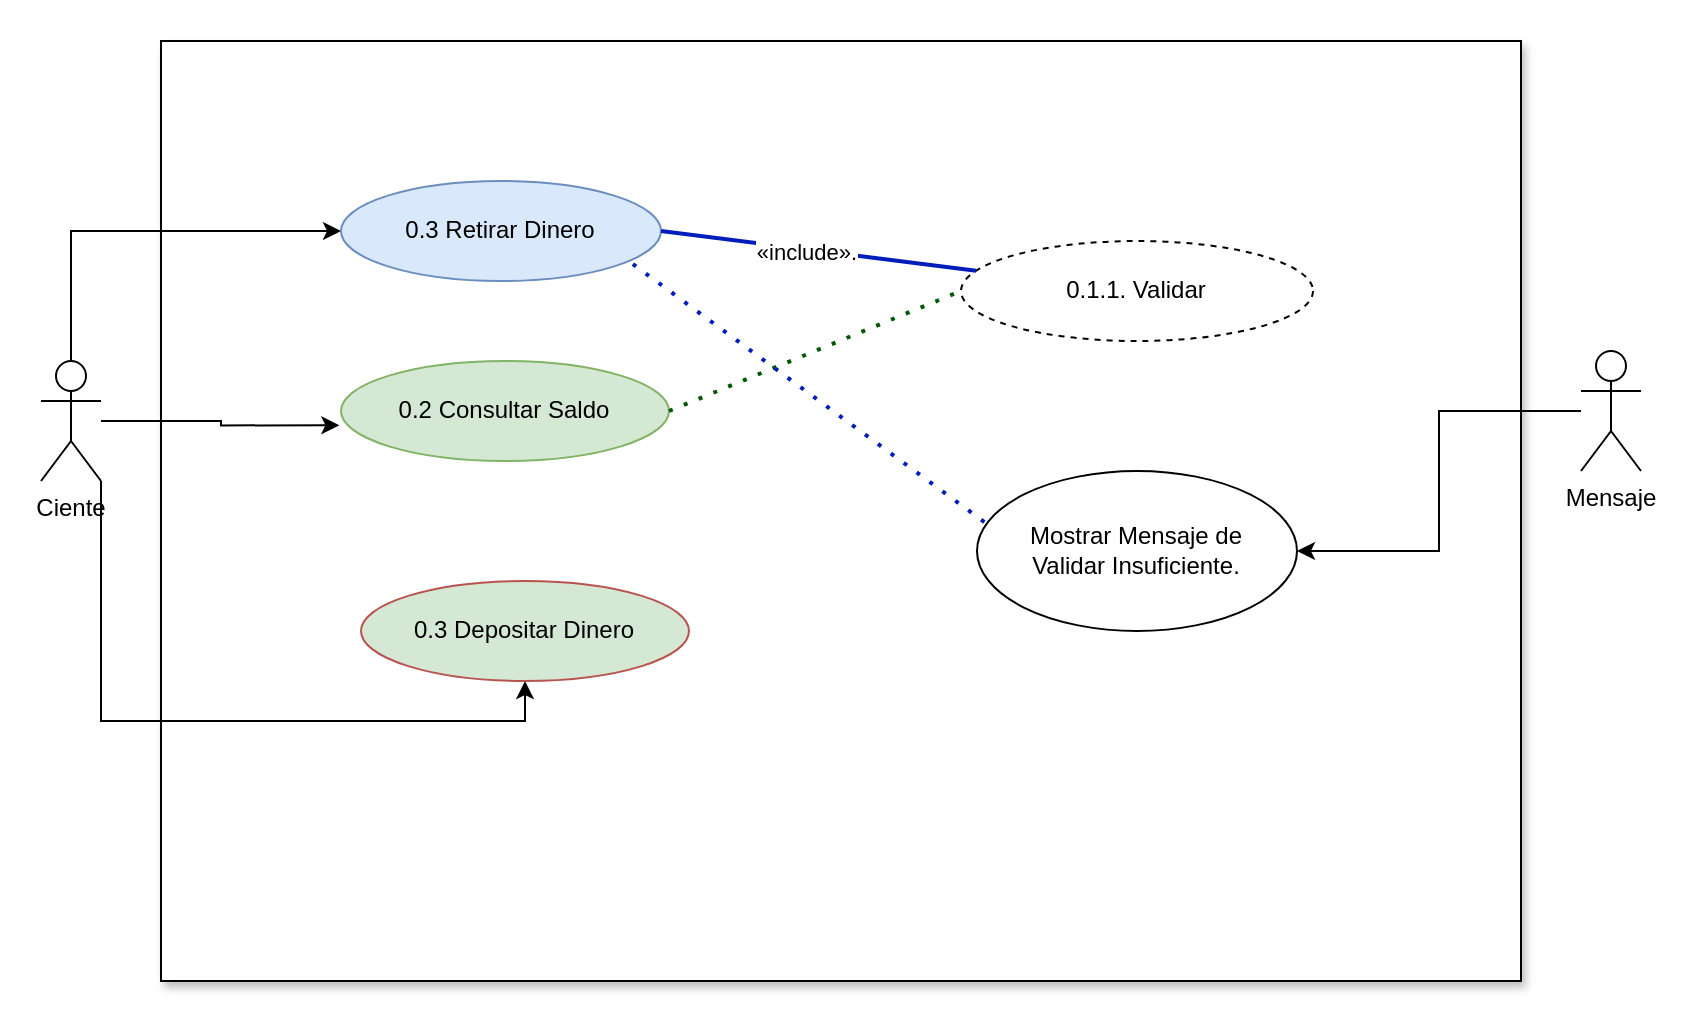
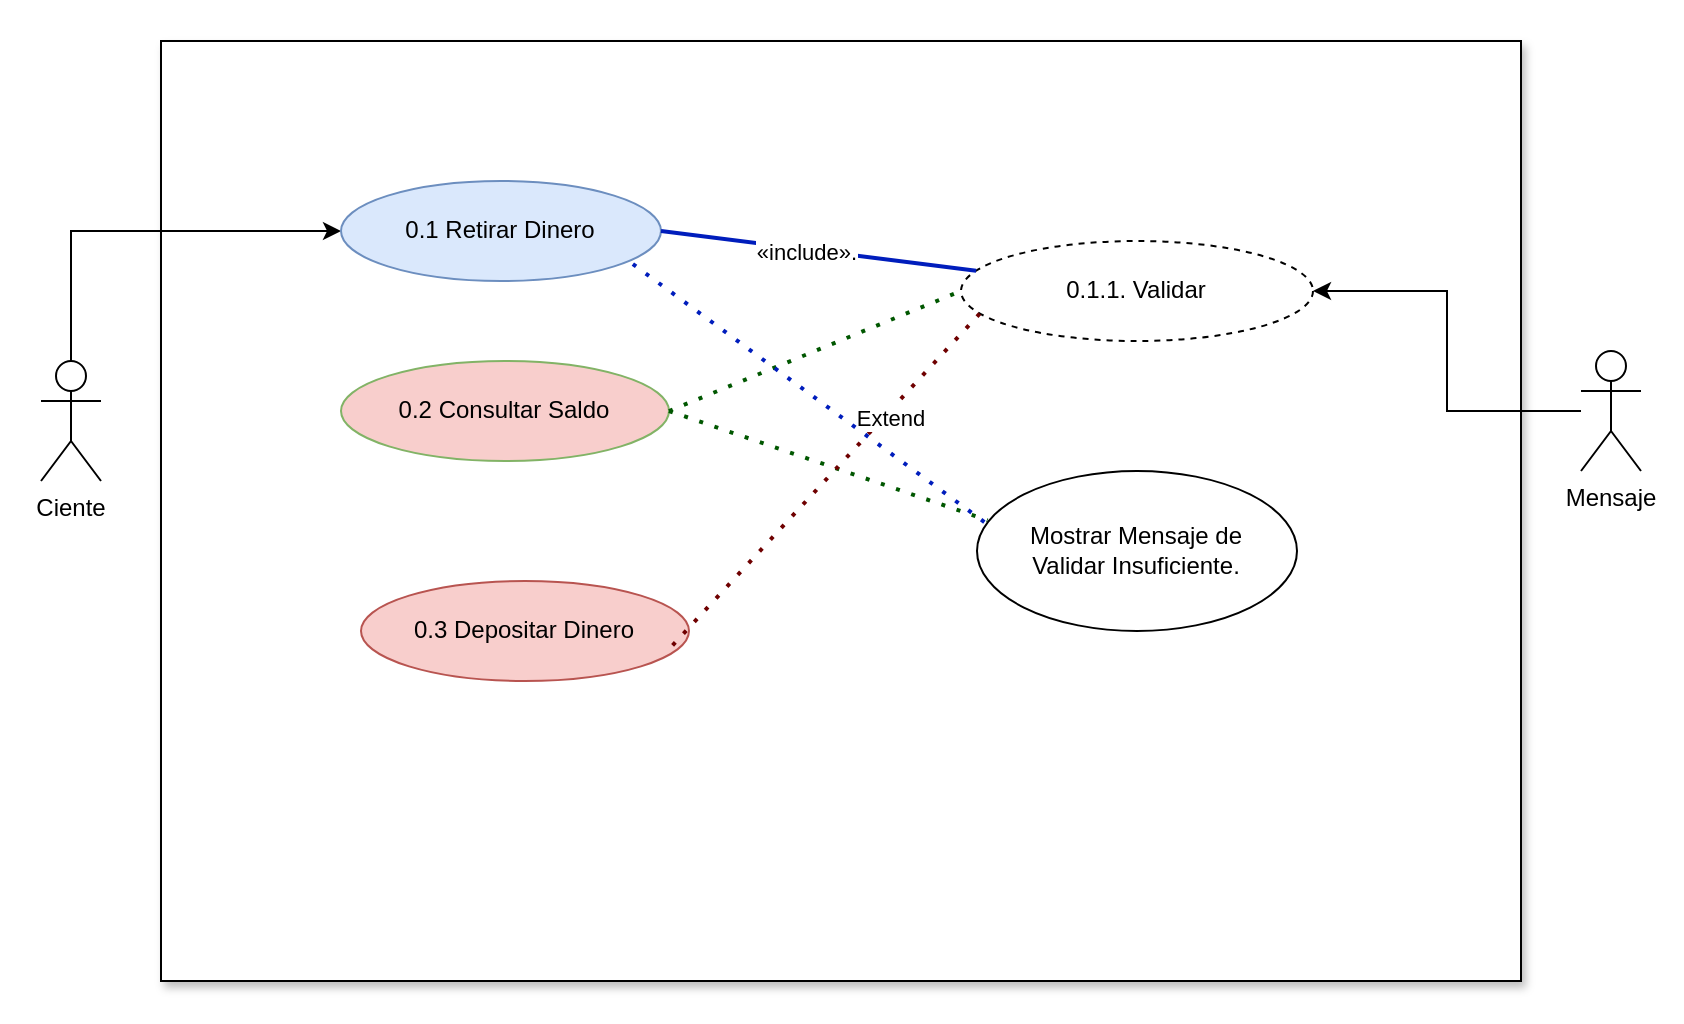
(501, 231) -> (501, 231)
none -> (1445, 291)
none -> (927, 371)
(505, 411) -> (505, 411)
(215, 421) -> none
none -> (735, 434)
(1439, 543) -> none
(525, 631) -> (525, 631)
(207, 721) -> none
